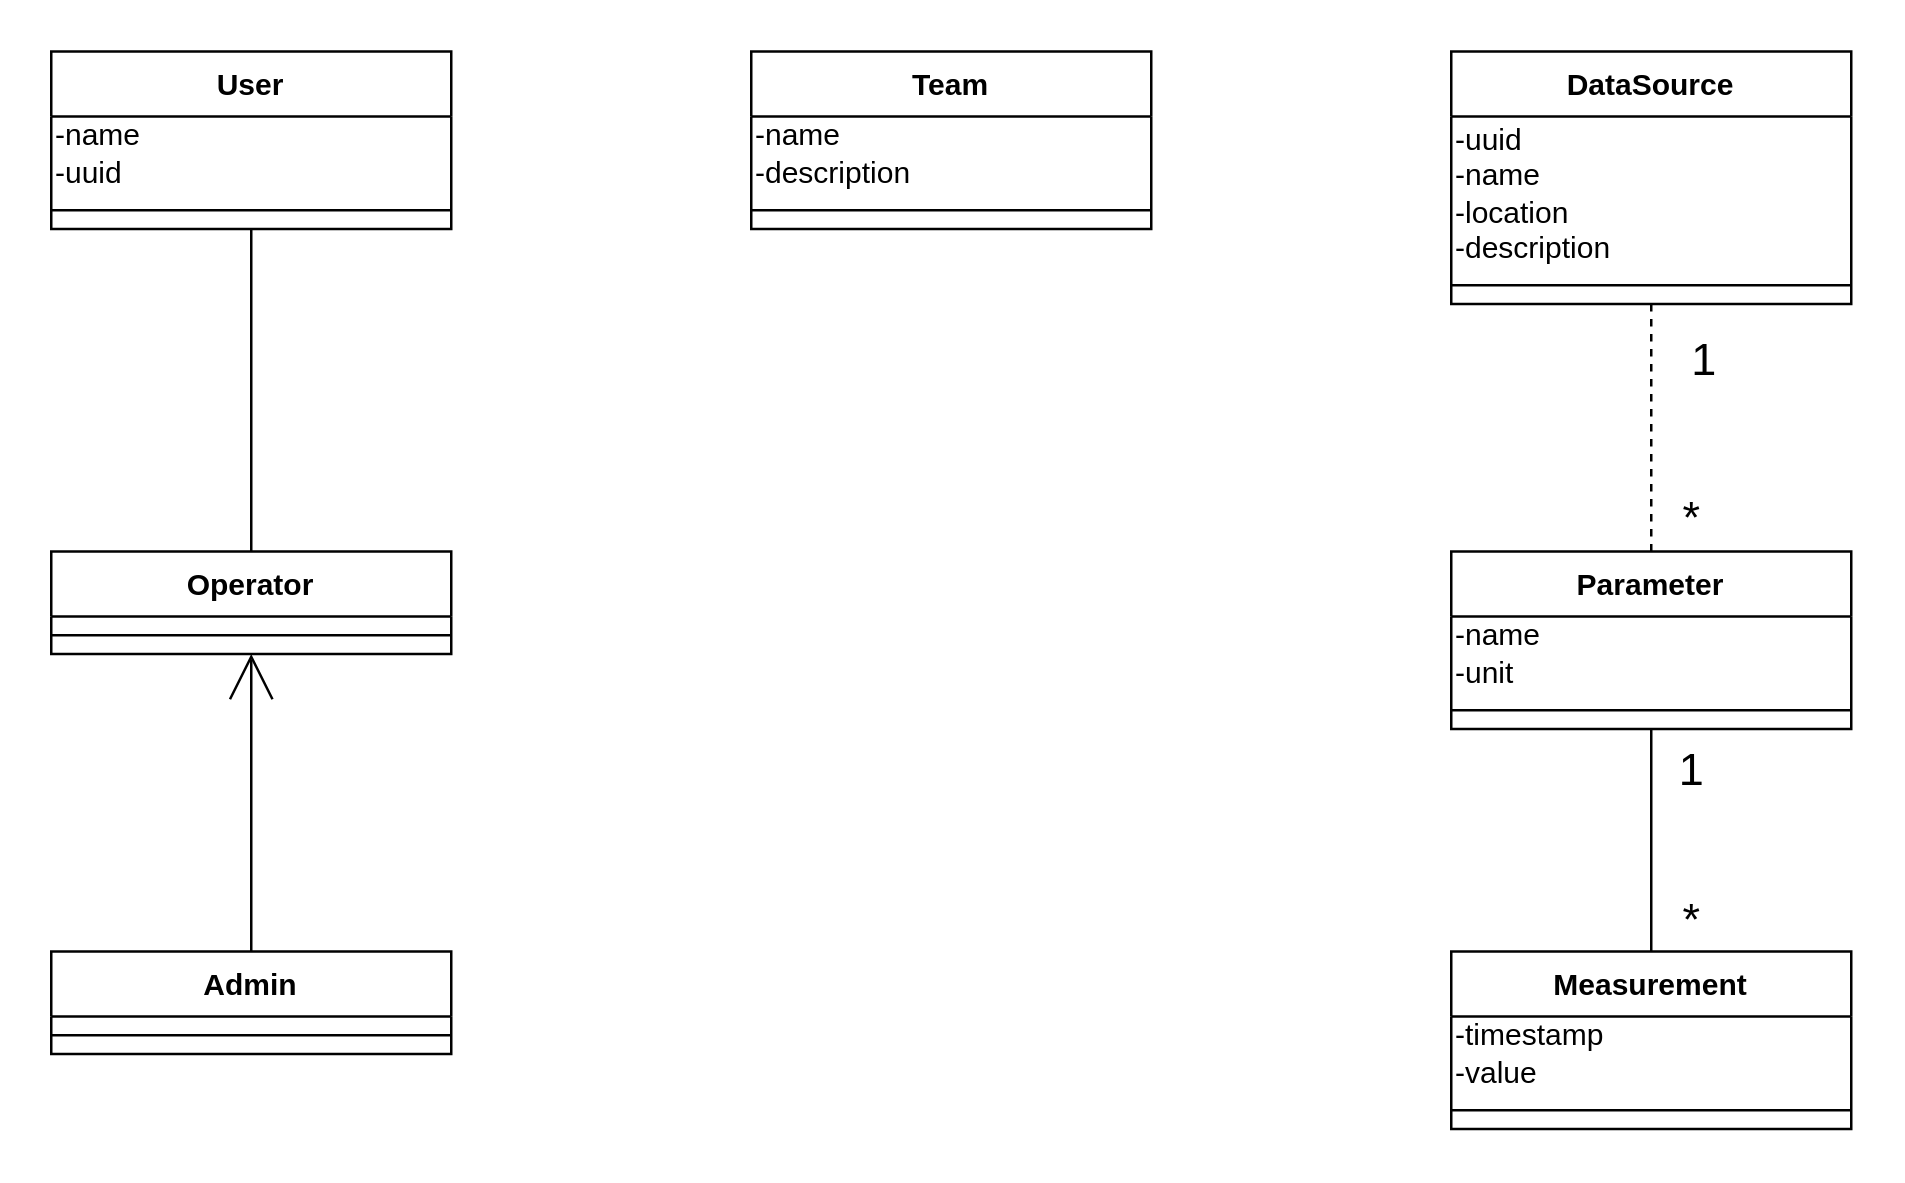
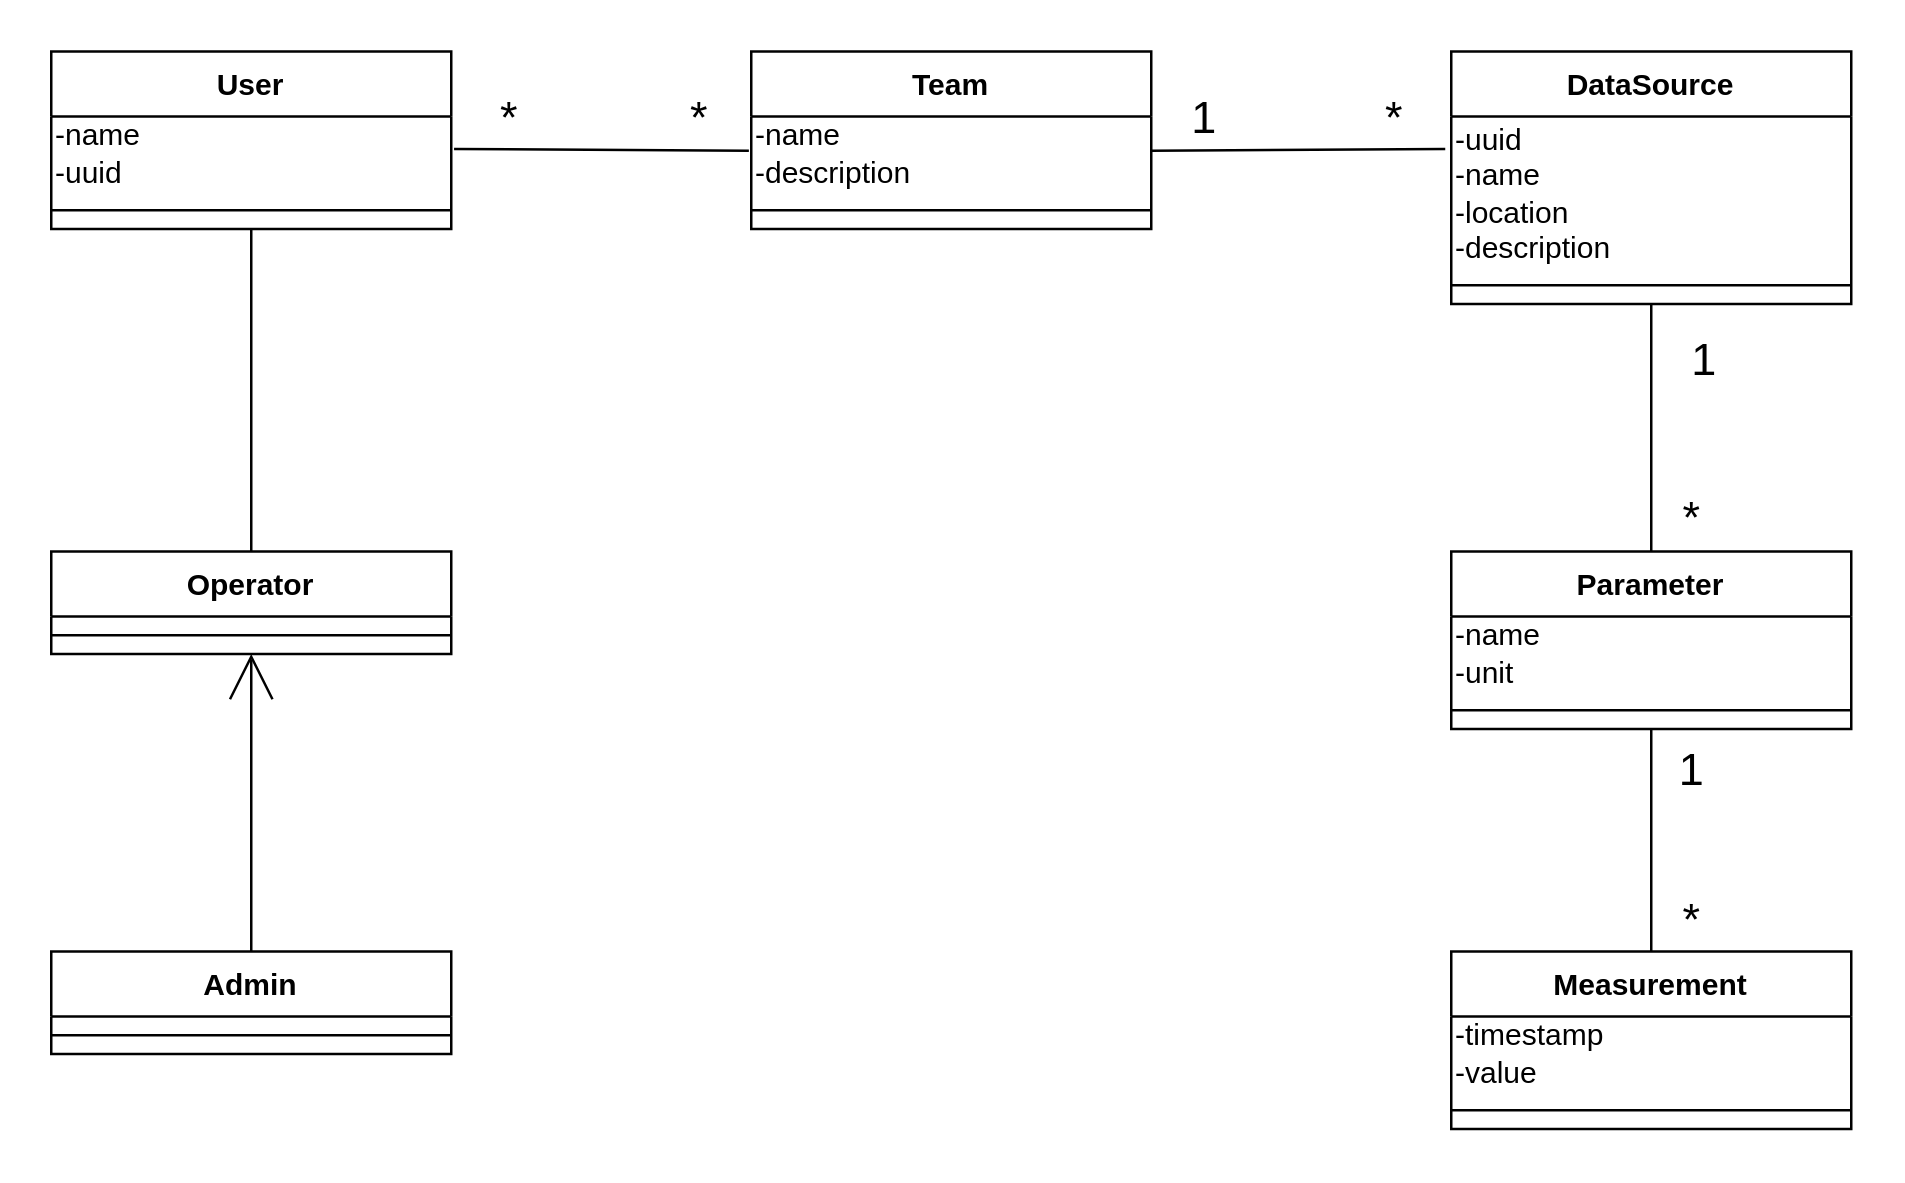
none -> (600, 150)
none -> (1300, 150)
(1651, 430) -> (1651, 430)
